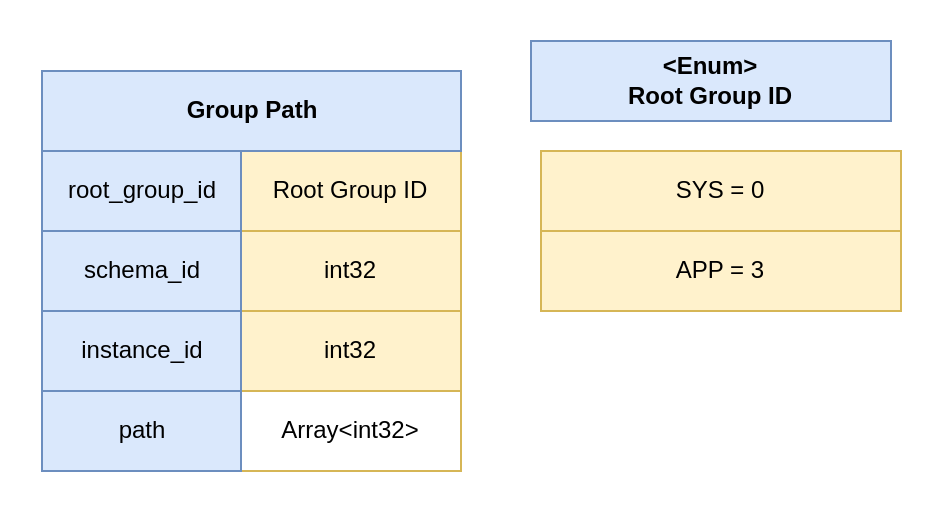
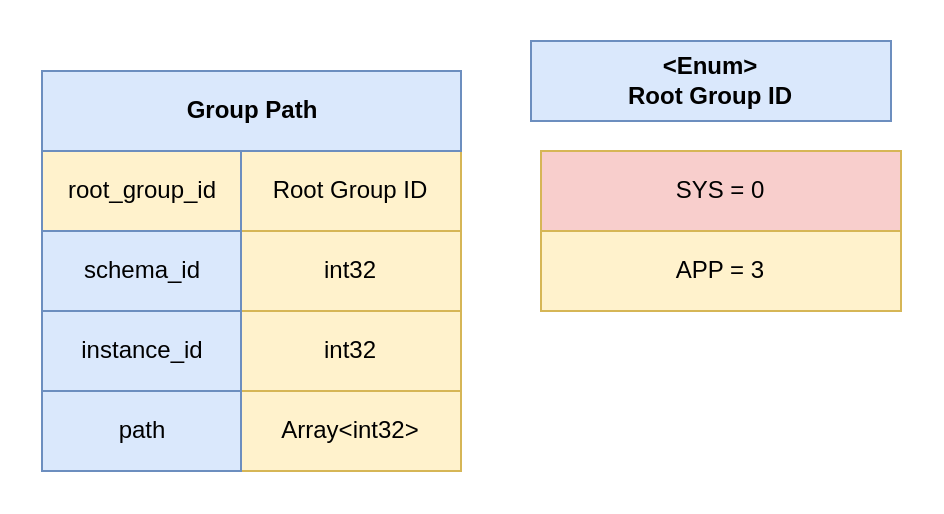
(142, 191) -> (142, 191)
(721, 191) -> (721, 191)
(351, 431) -> (351, 431)
